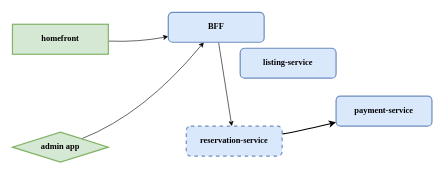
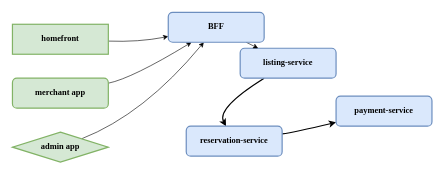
none -> (170, 55)
(225, 84) -> (250, 44)
none -> (60, 93)
none -> (239, 96)
(234, 141) -> (234, 141)
